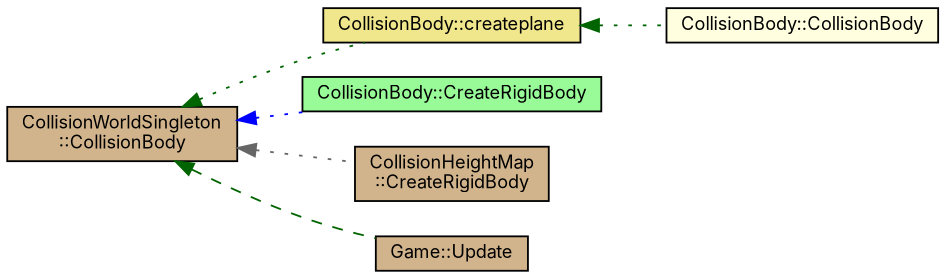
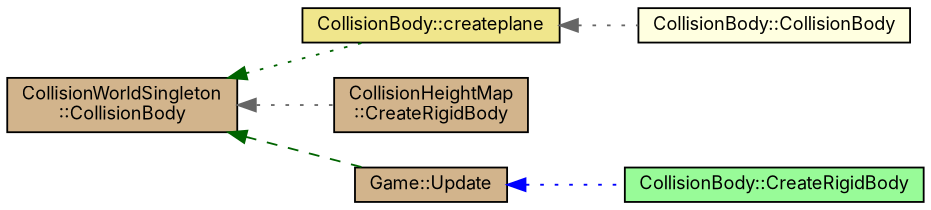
(633, 25) -> (608, 25)
(282, 115) -> (575, 185)
